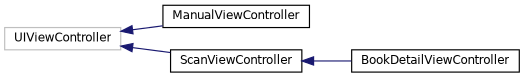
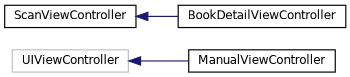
(151, 50) -> none
